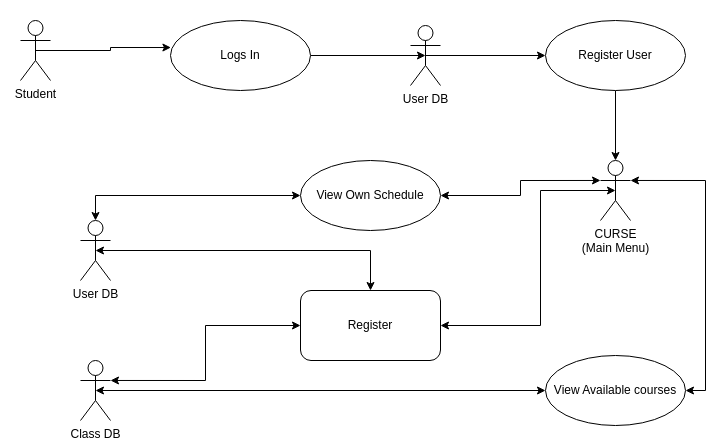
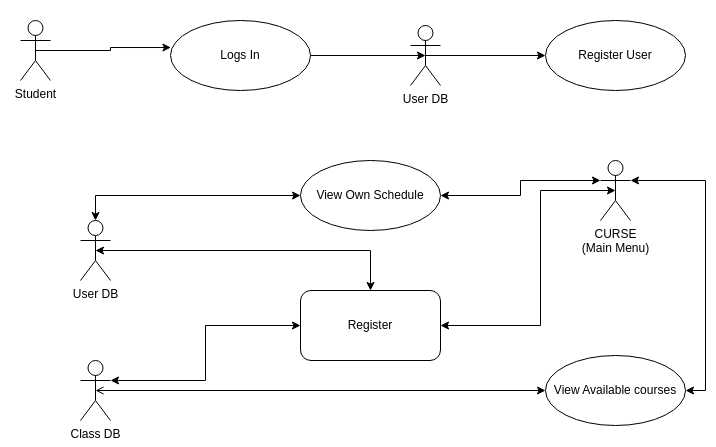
(616, 122) -> none
(105, 391) -> (99, 391)
